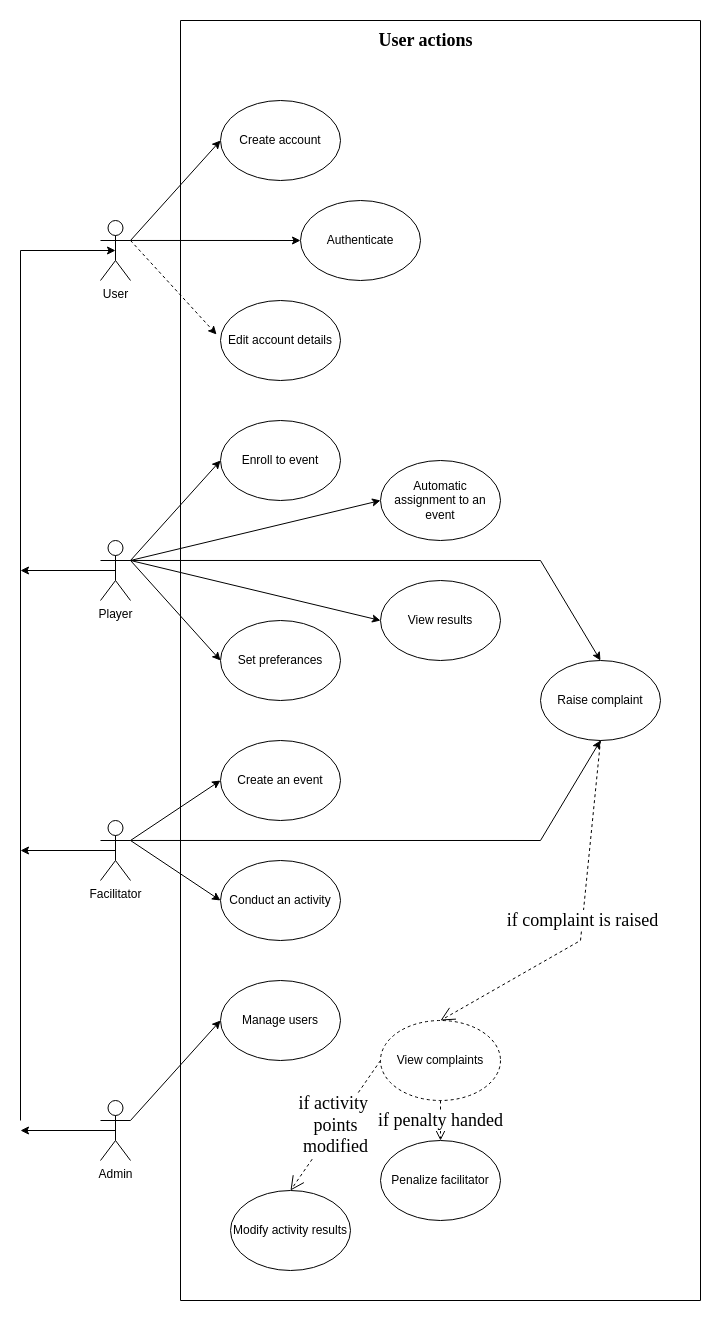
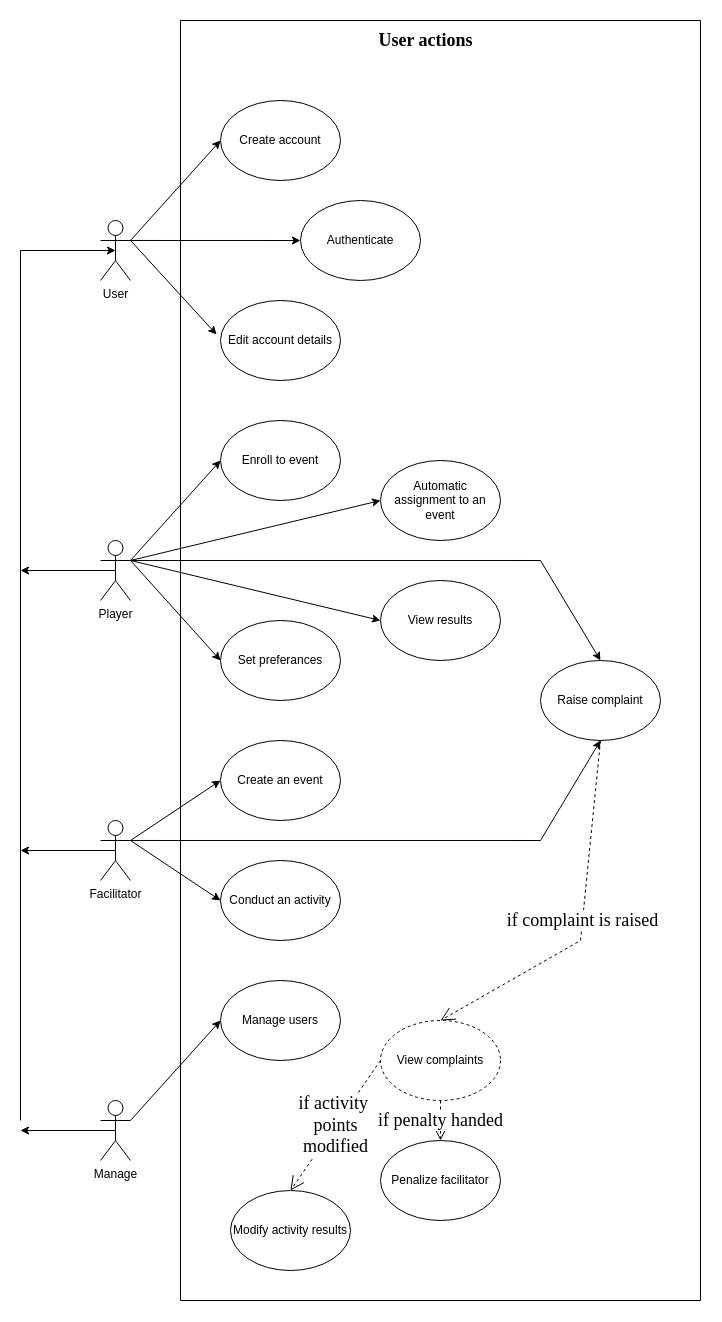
(172, 286) -> (172, 286)
(116, 1175) -> (116, 1175)
